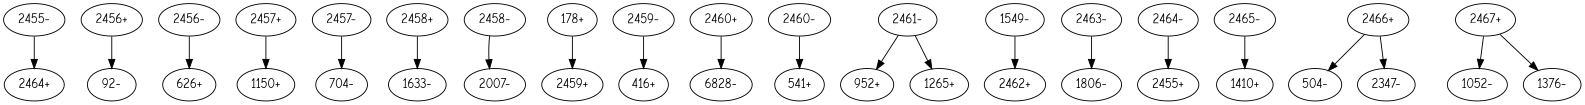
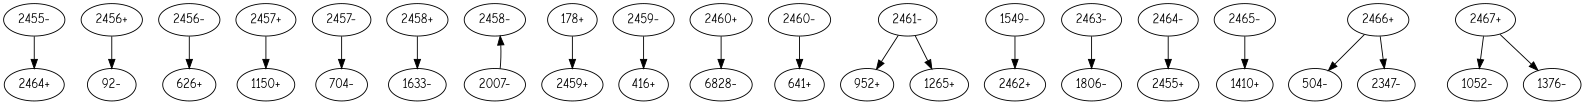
(489, 48) -> (501, 57)
(800, 85) -> (800, 85)
